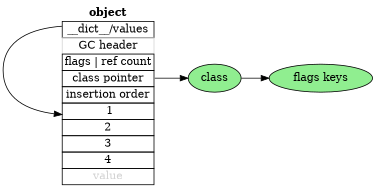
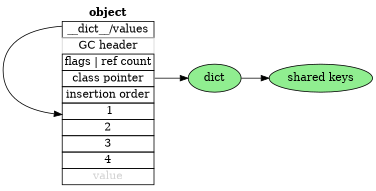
(215, 78) -> (215, 78)
(321, 78) -> (321, 78)
